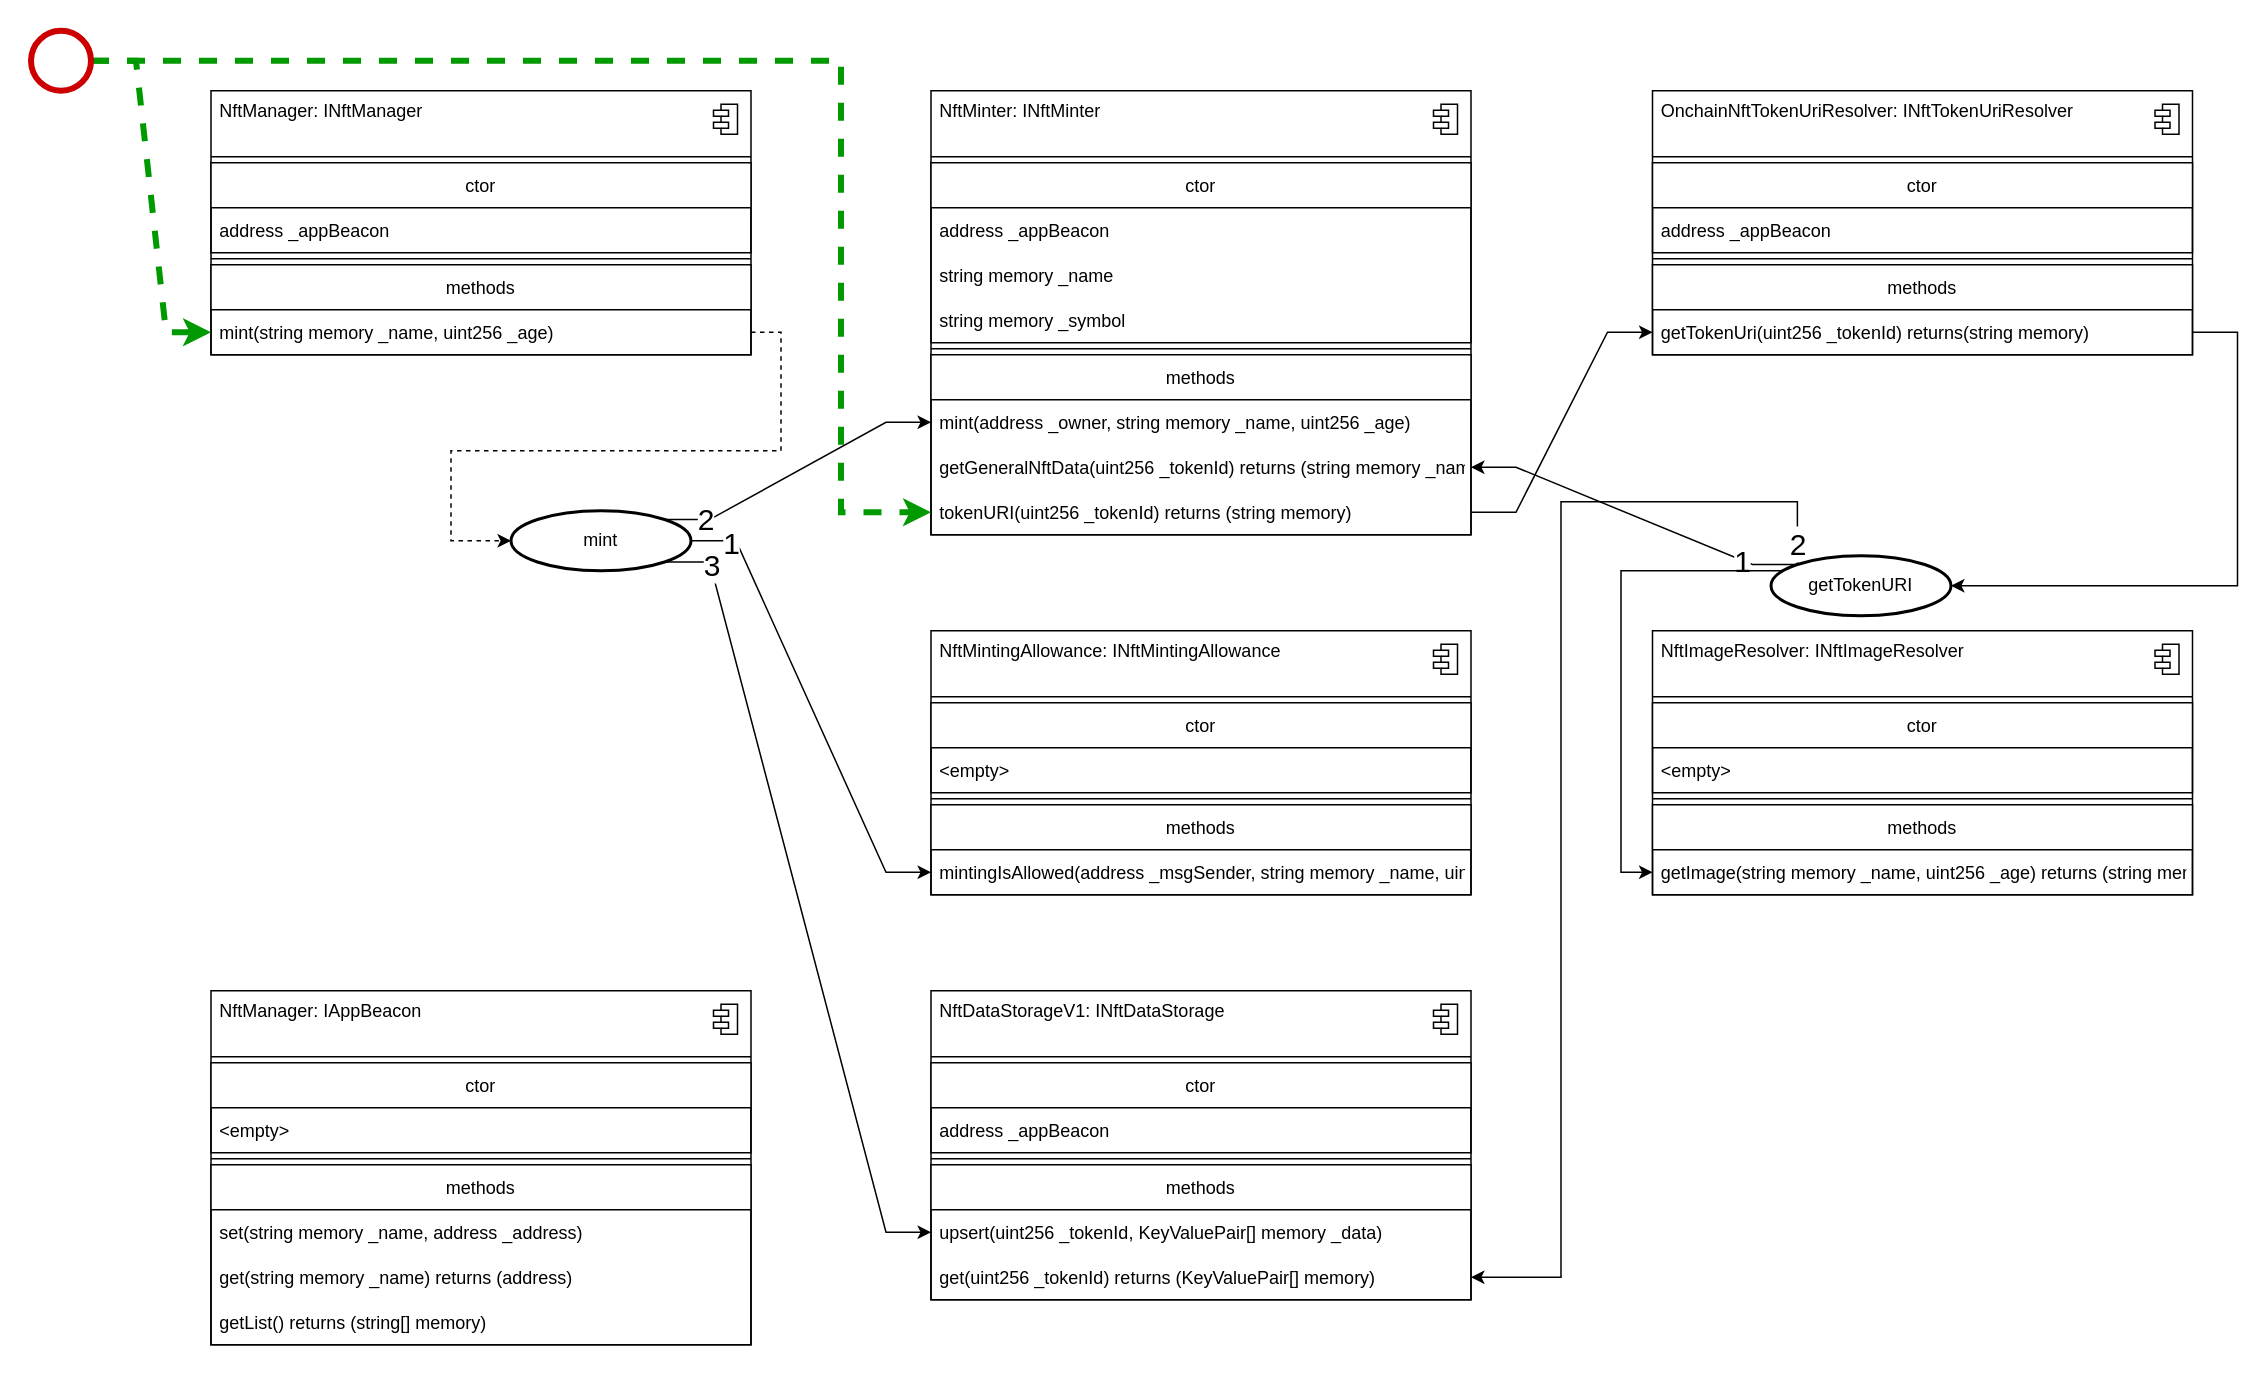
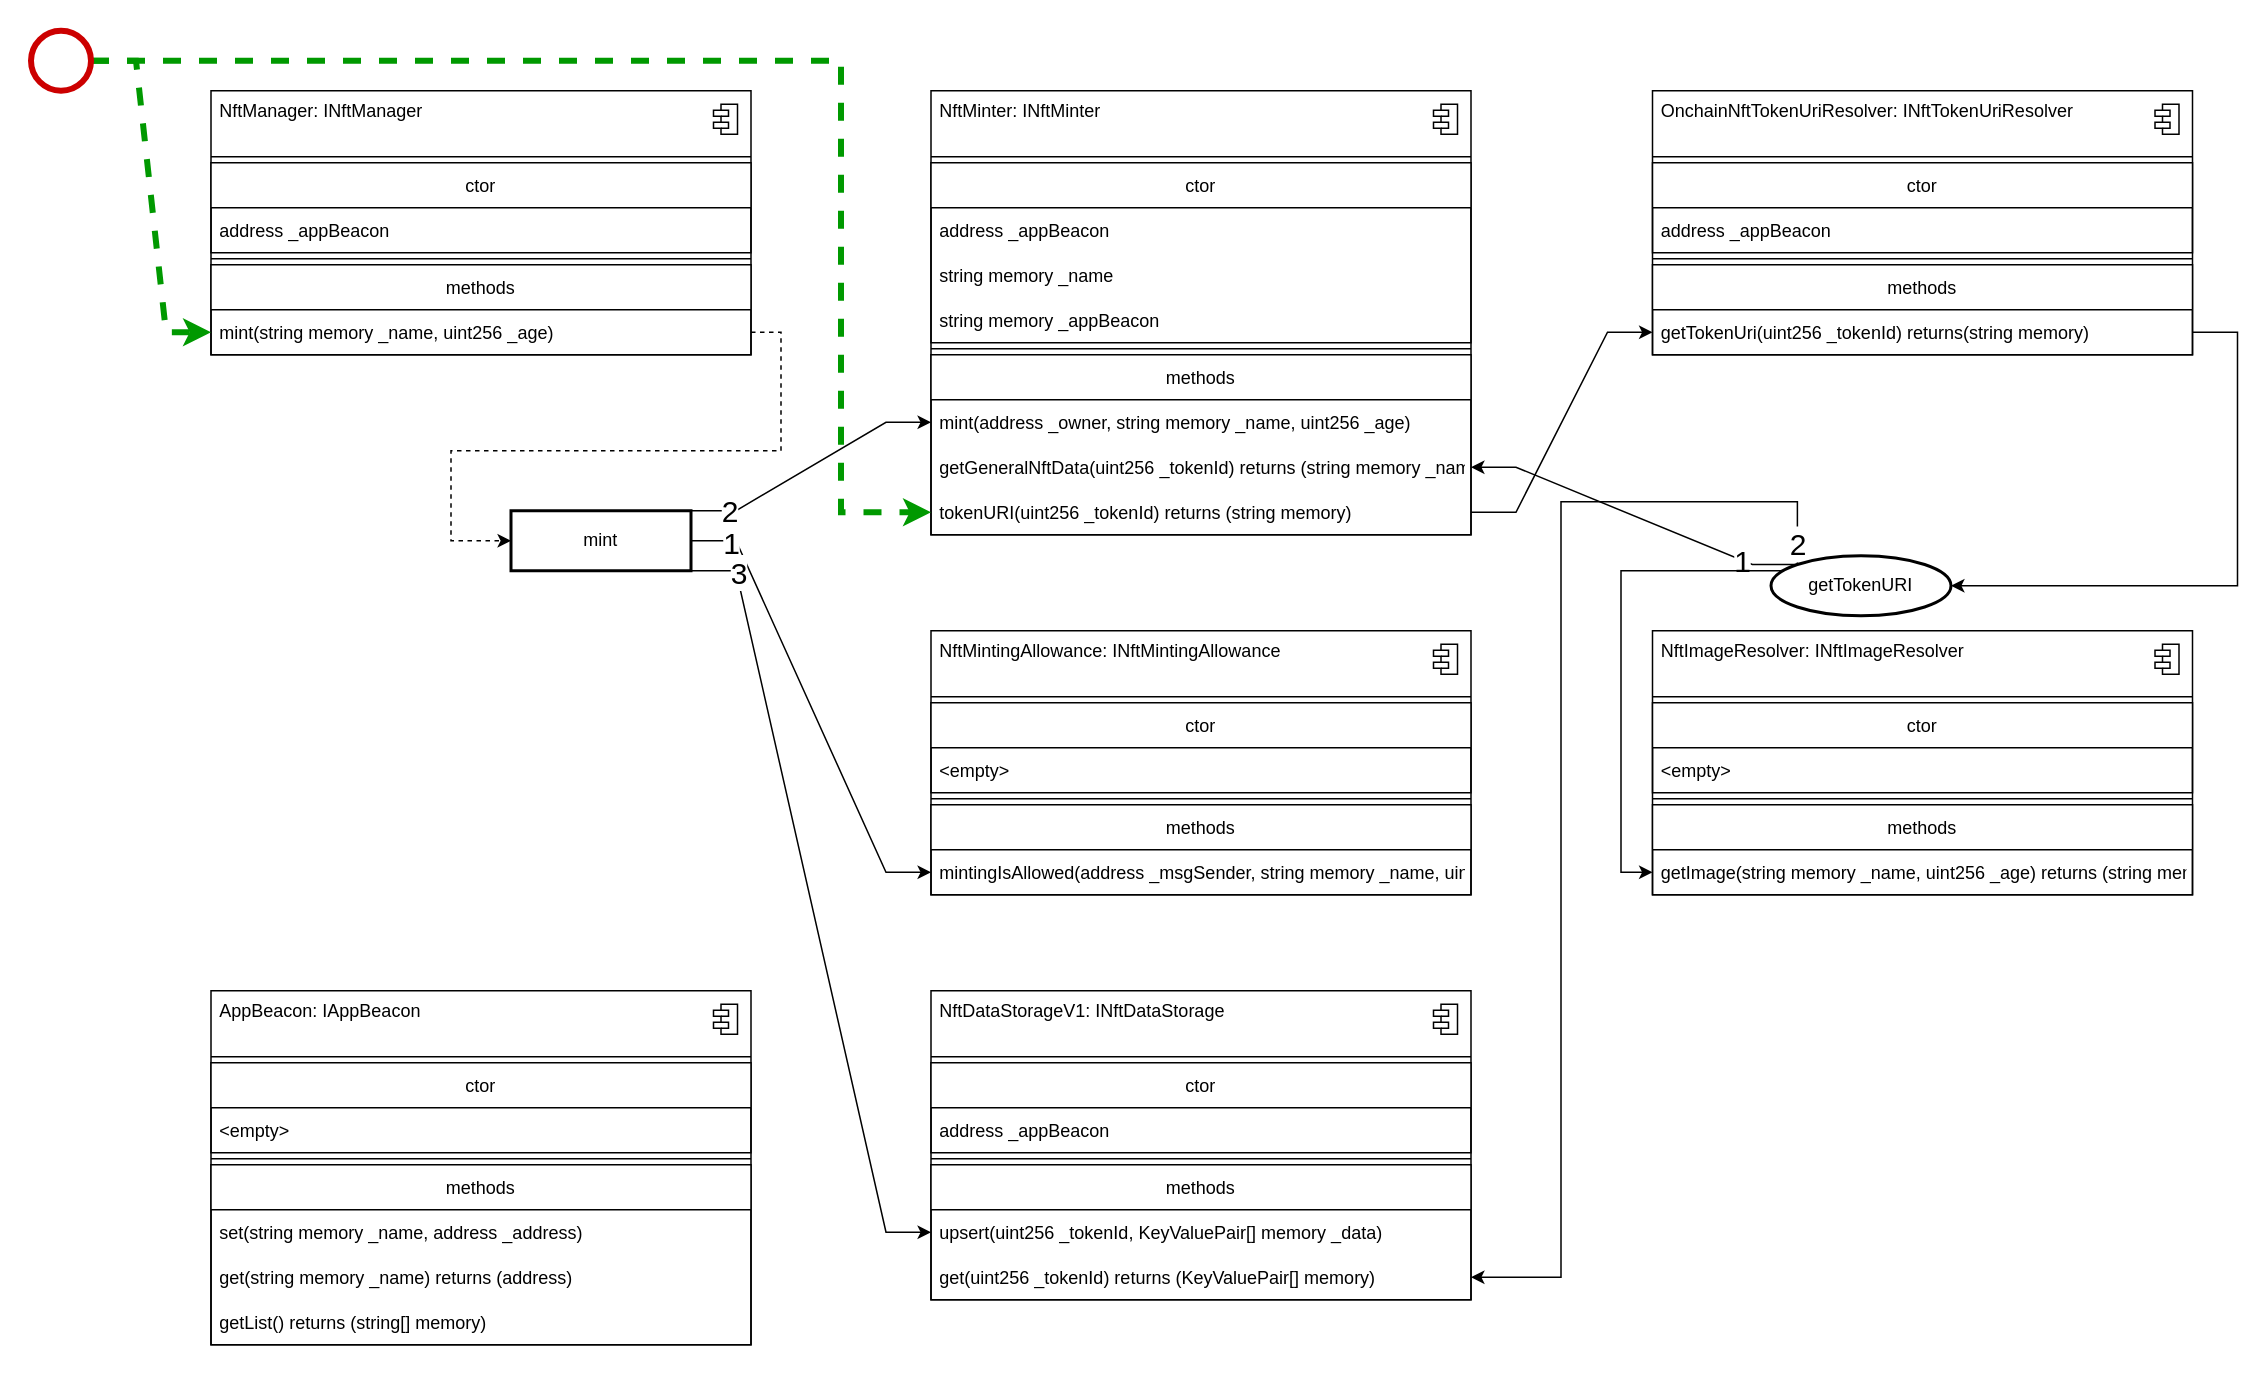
(1035, 321) -> (1053, 321)
(601, 541) -> (601, 541)
(326, 1012) -> (321, 1012)
